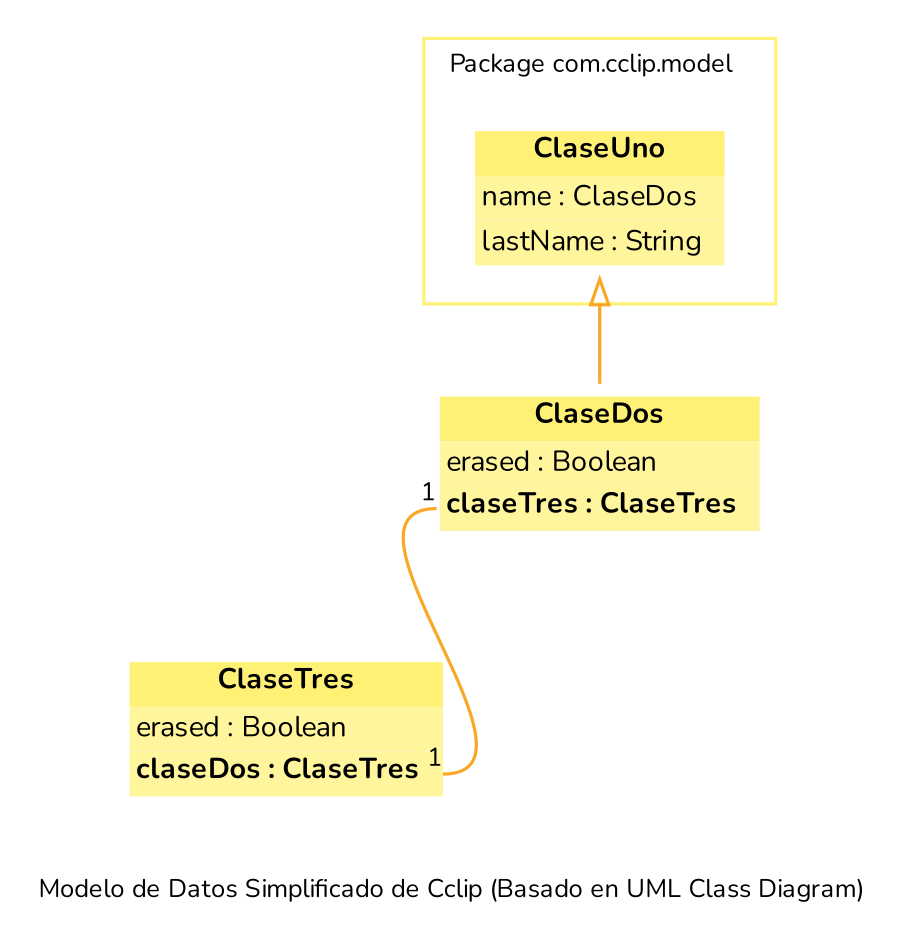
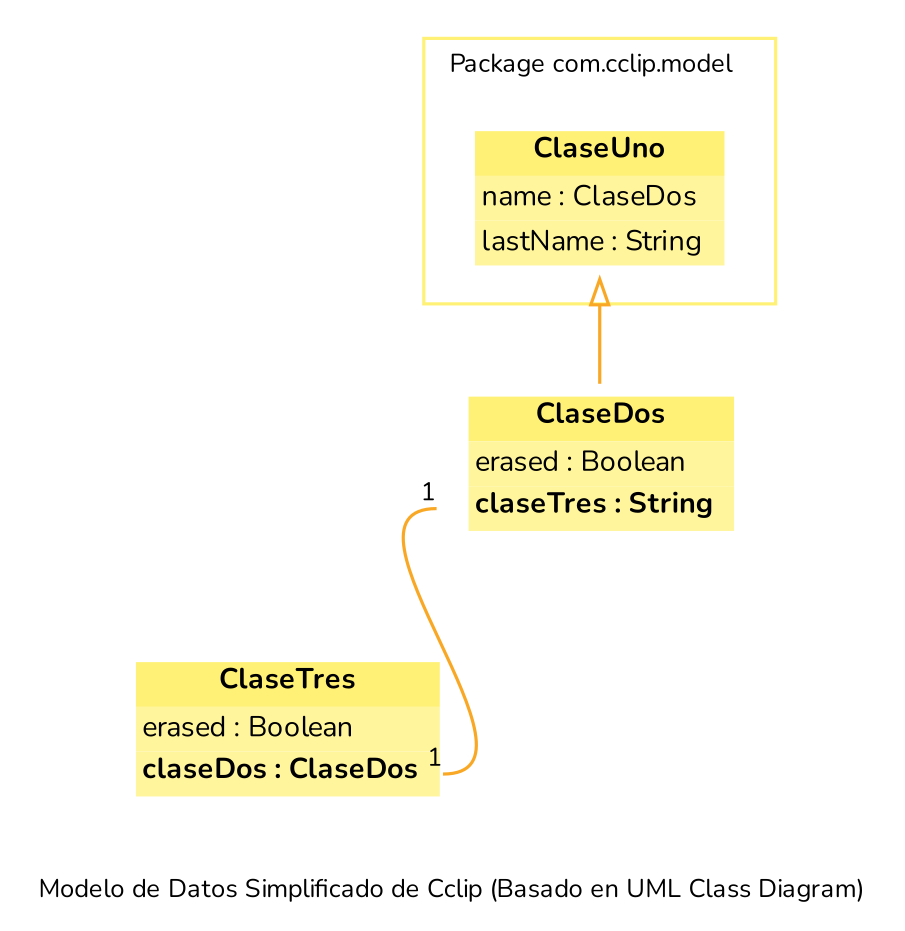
(600, 504) -> (601, 504)
(286, 769) -> (288, 769)
